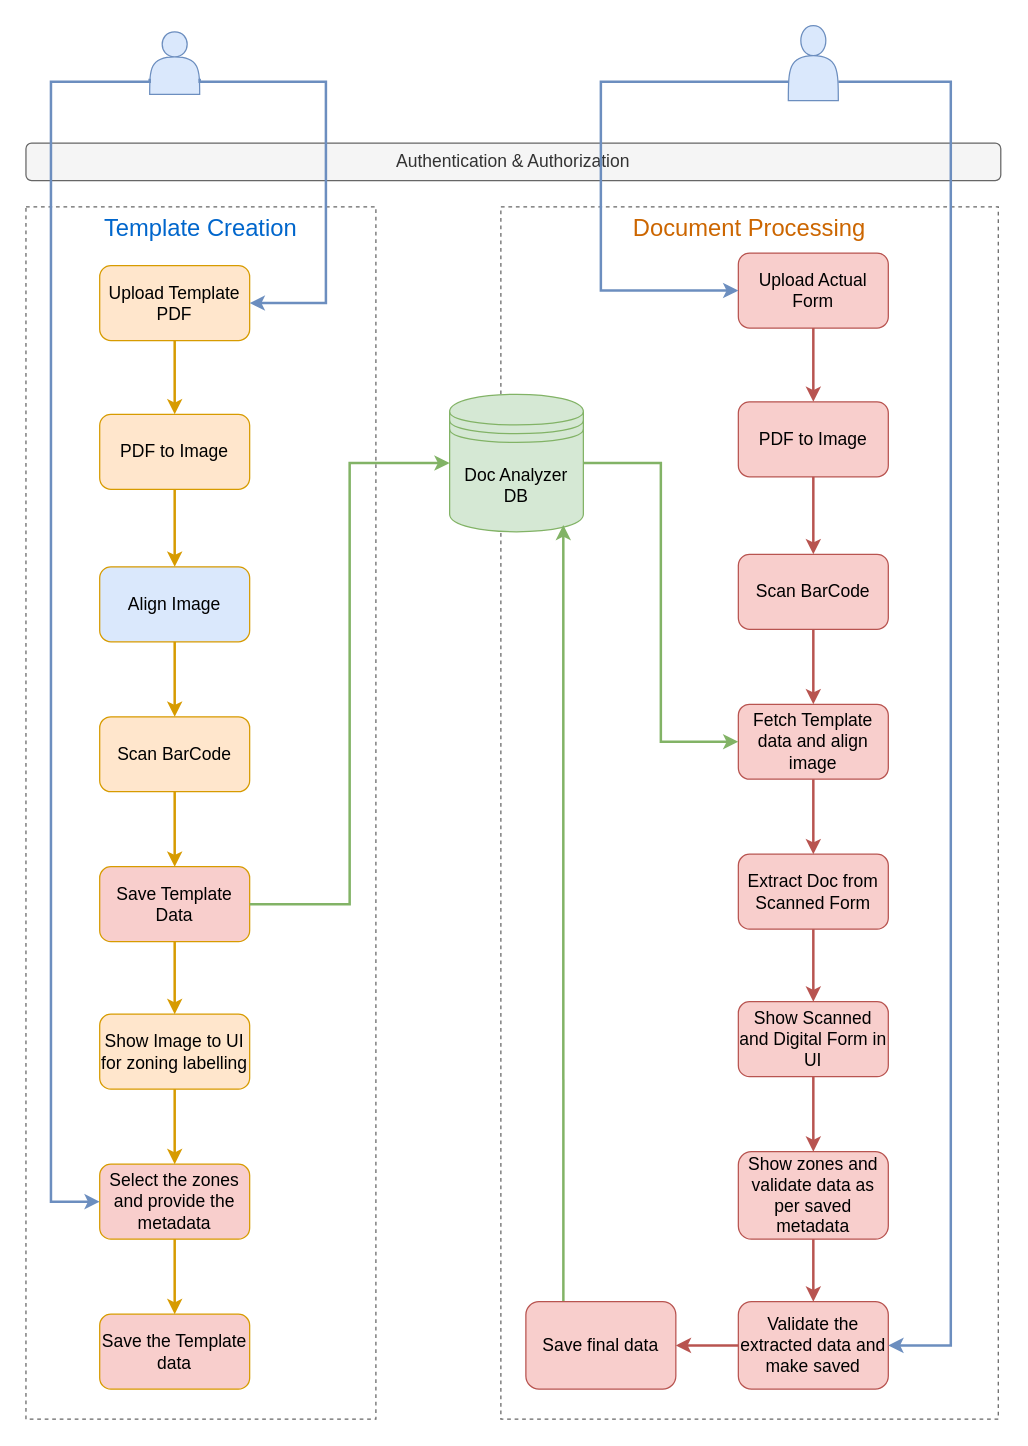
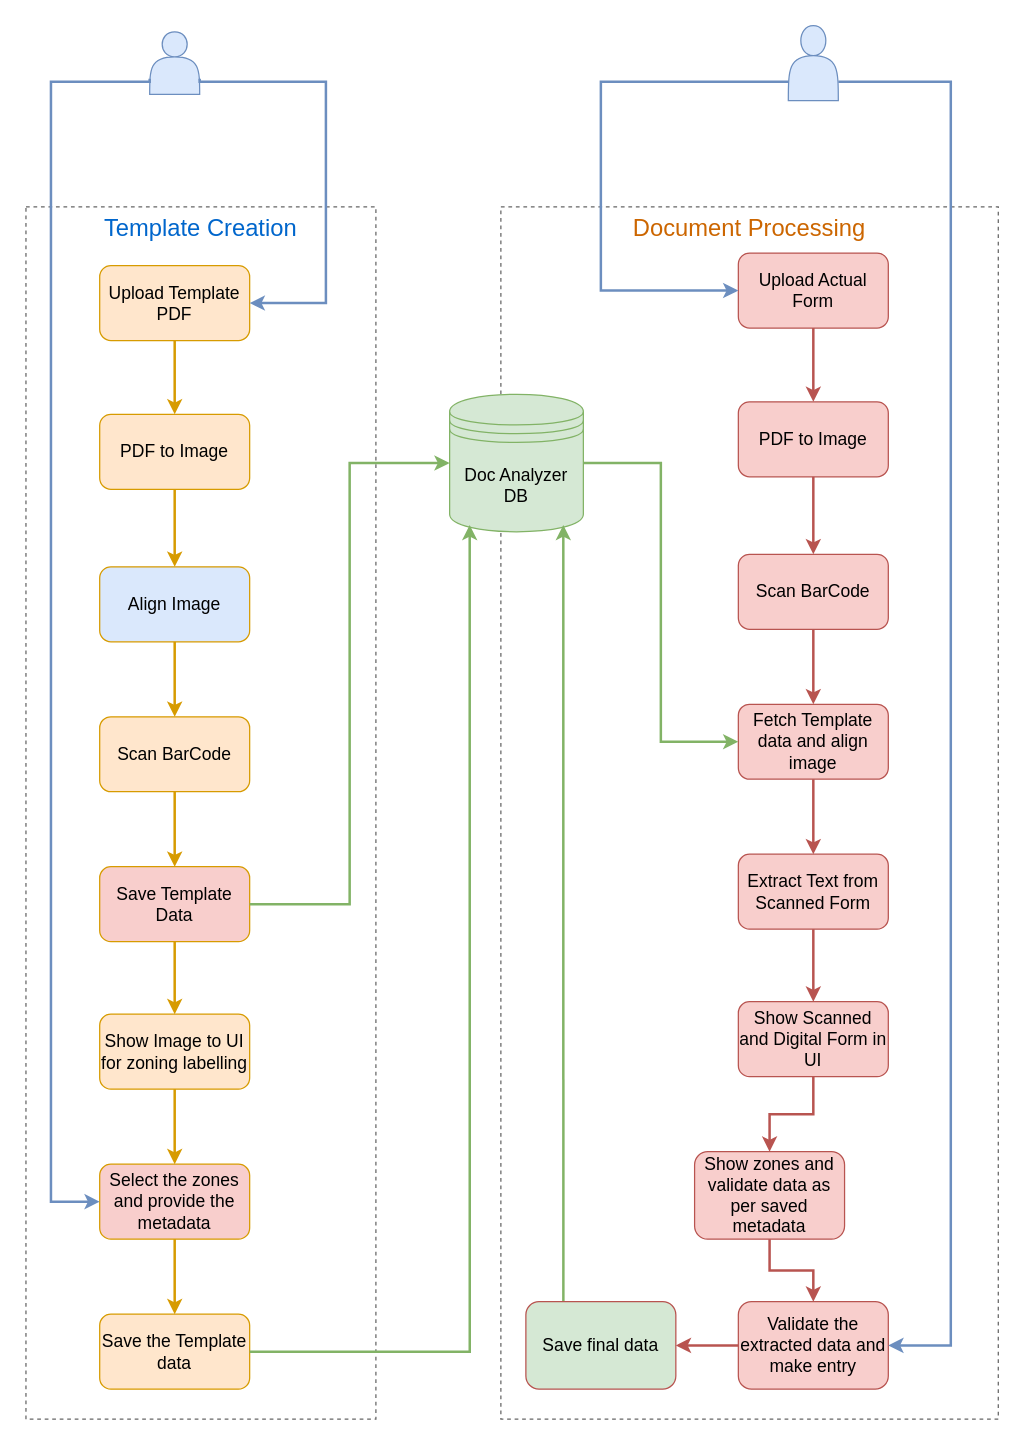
(513, 162) -> none
(813, 892) -> (813, 892)
none -> (469, 1054)
(813, 1196) -> (769, 1196)
(601, 1346) -> (601, 1346)
(813, 1346) -> (813, 1346)
(174, 1352) -> (174, 1352)
